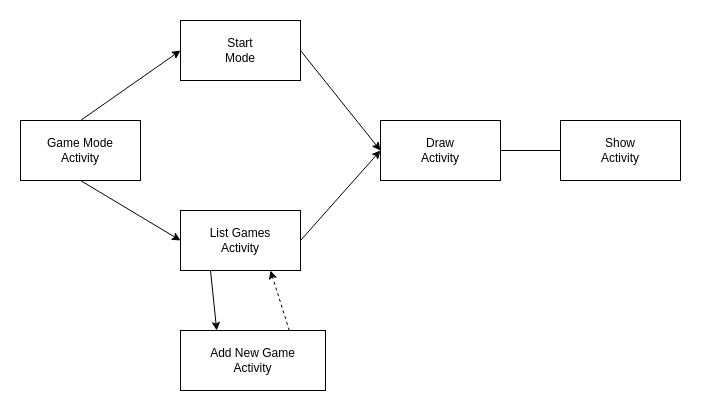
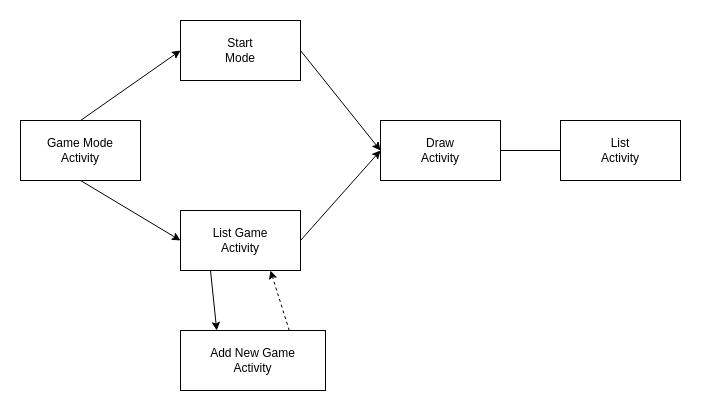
(621, 151) -> (621, 151)
(241, 241) -> (241, 241)
